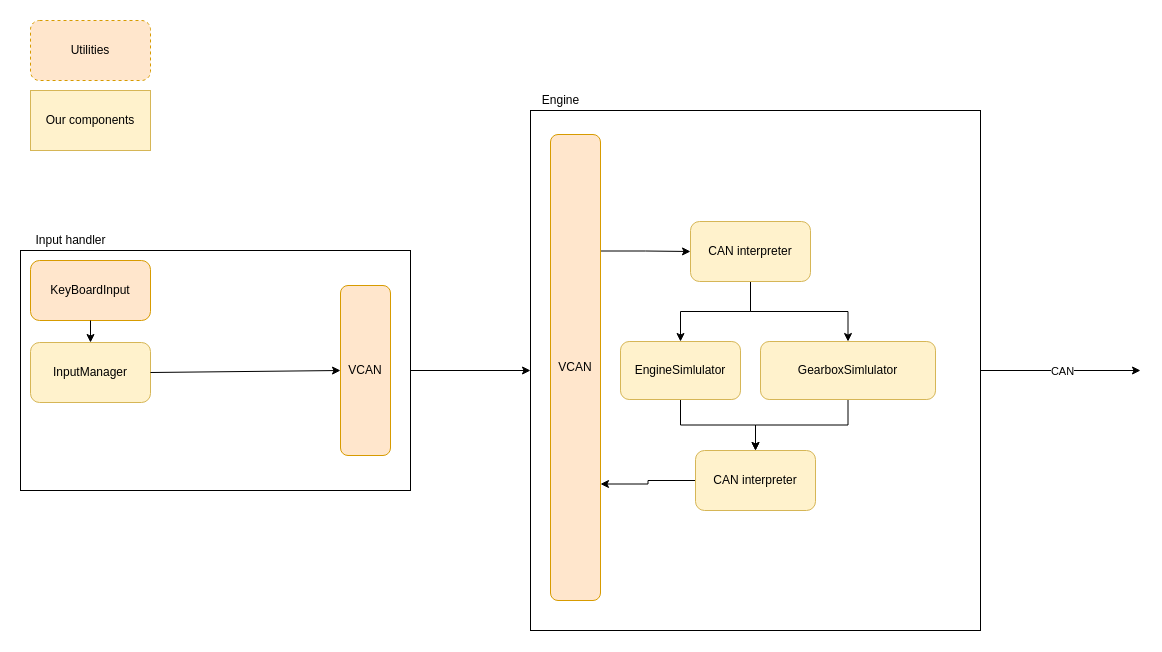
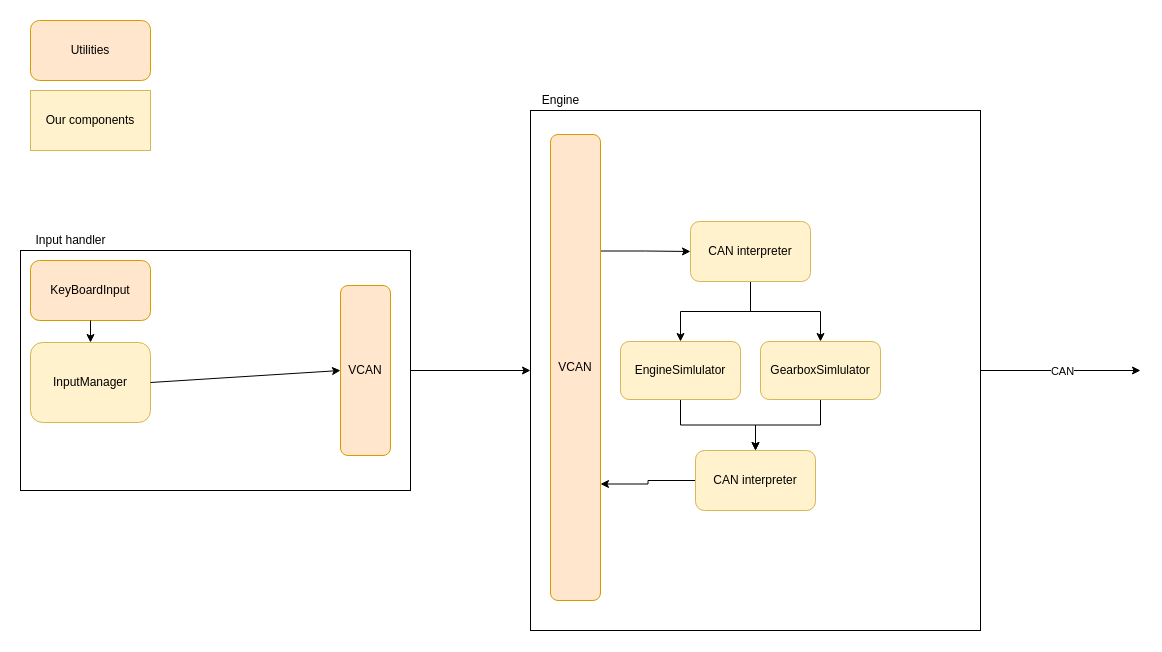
(91, 51) -> (91, 51)
(848, 371) -> (821, 371)
(91, 373) -> (91, 383)
